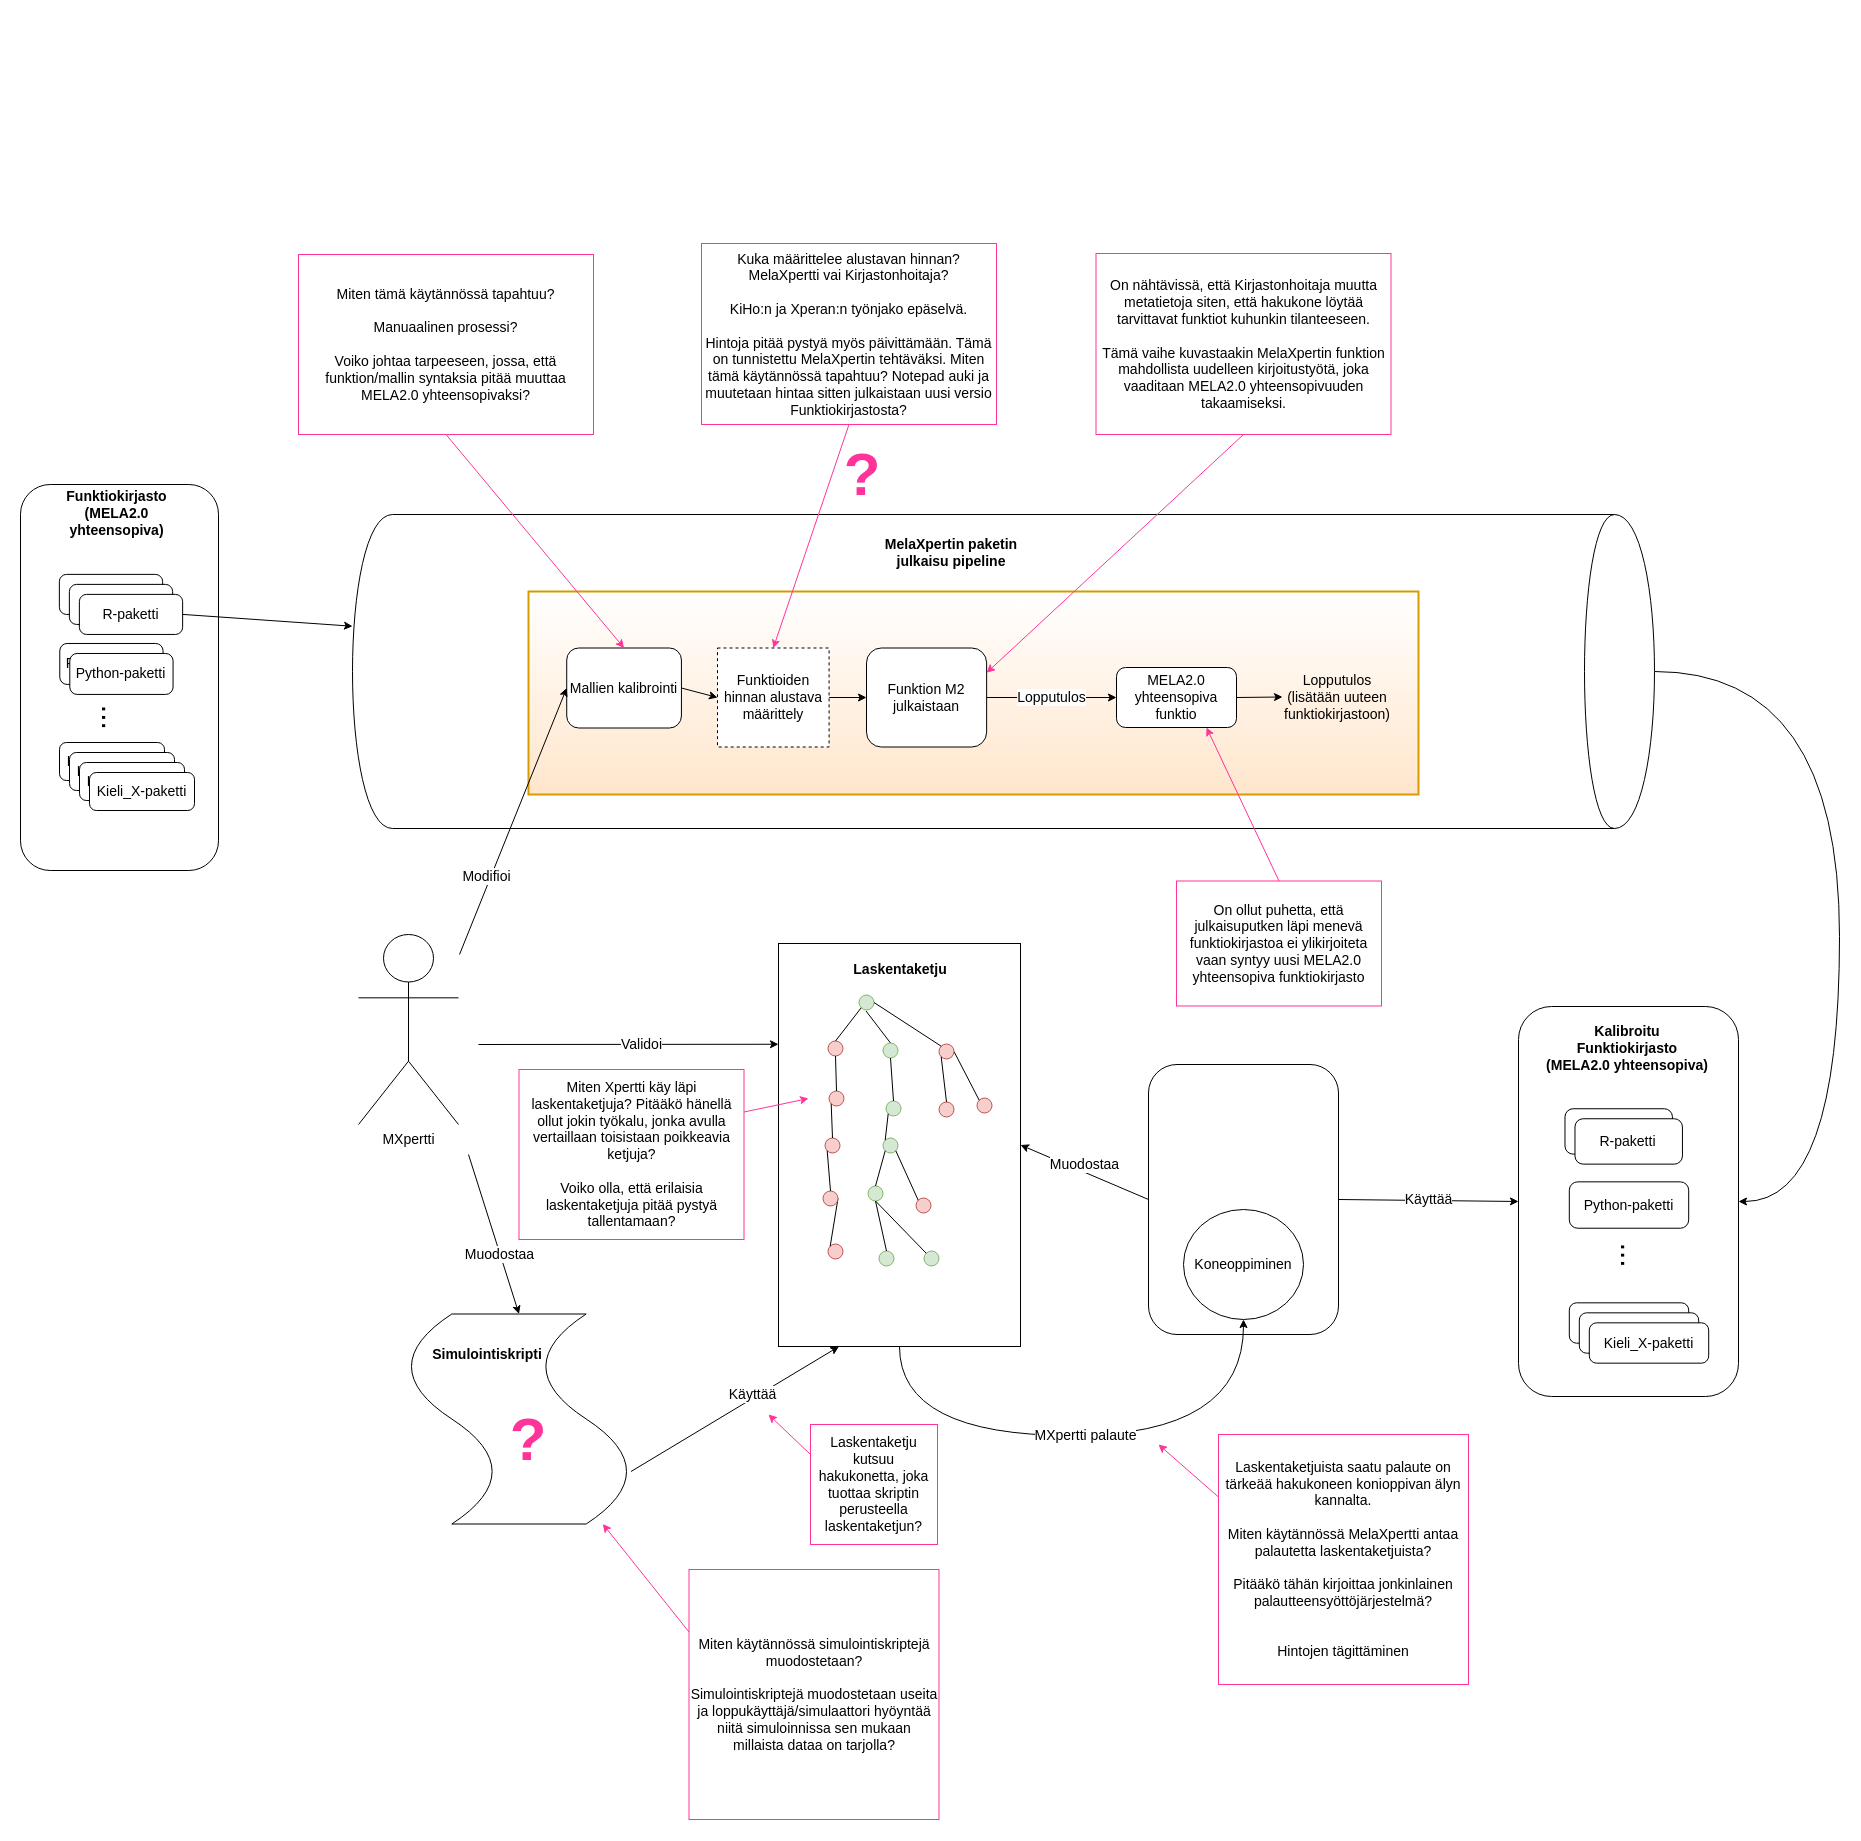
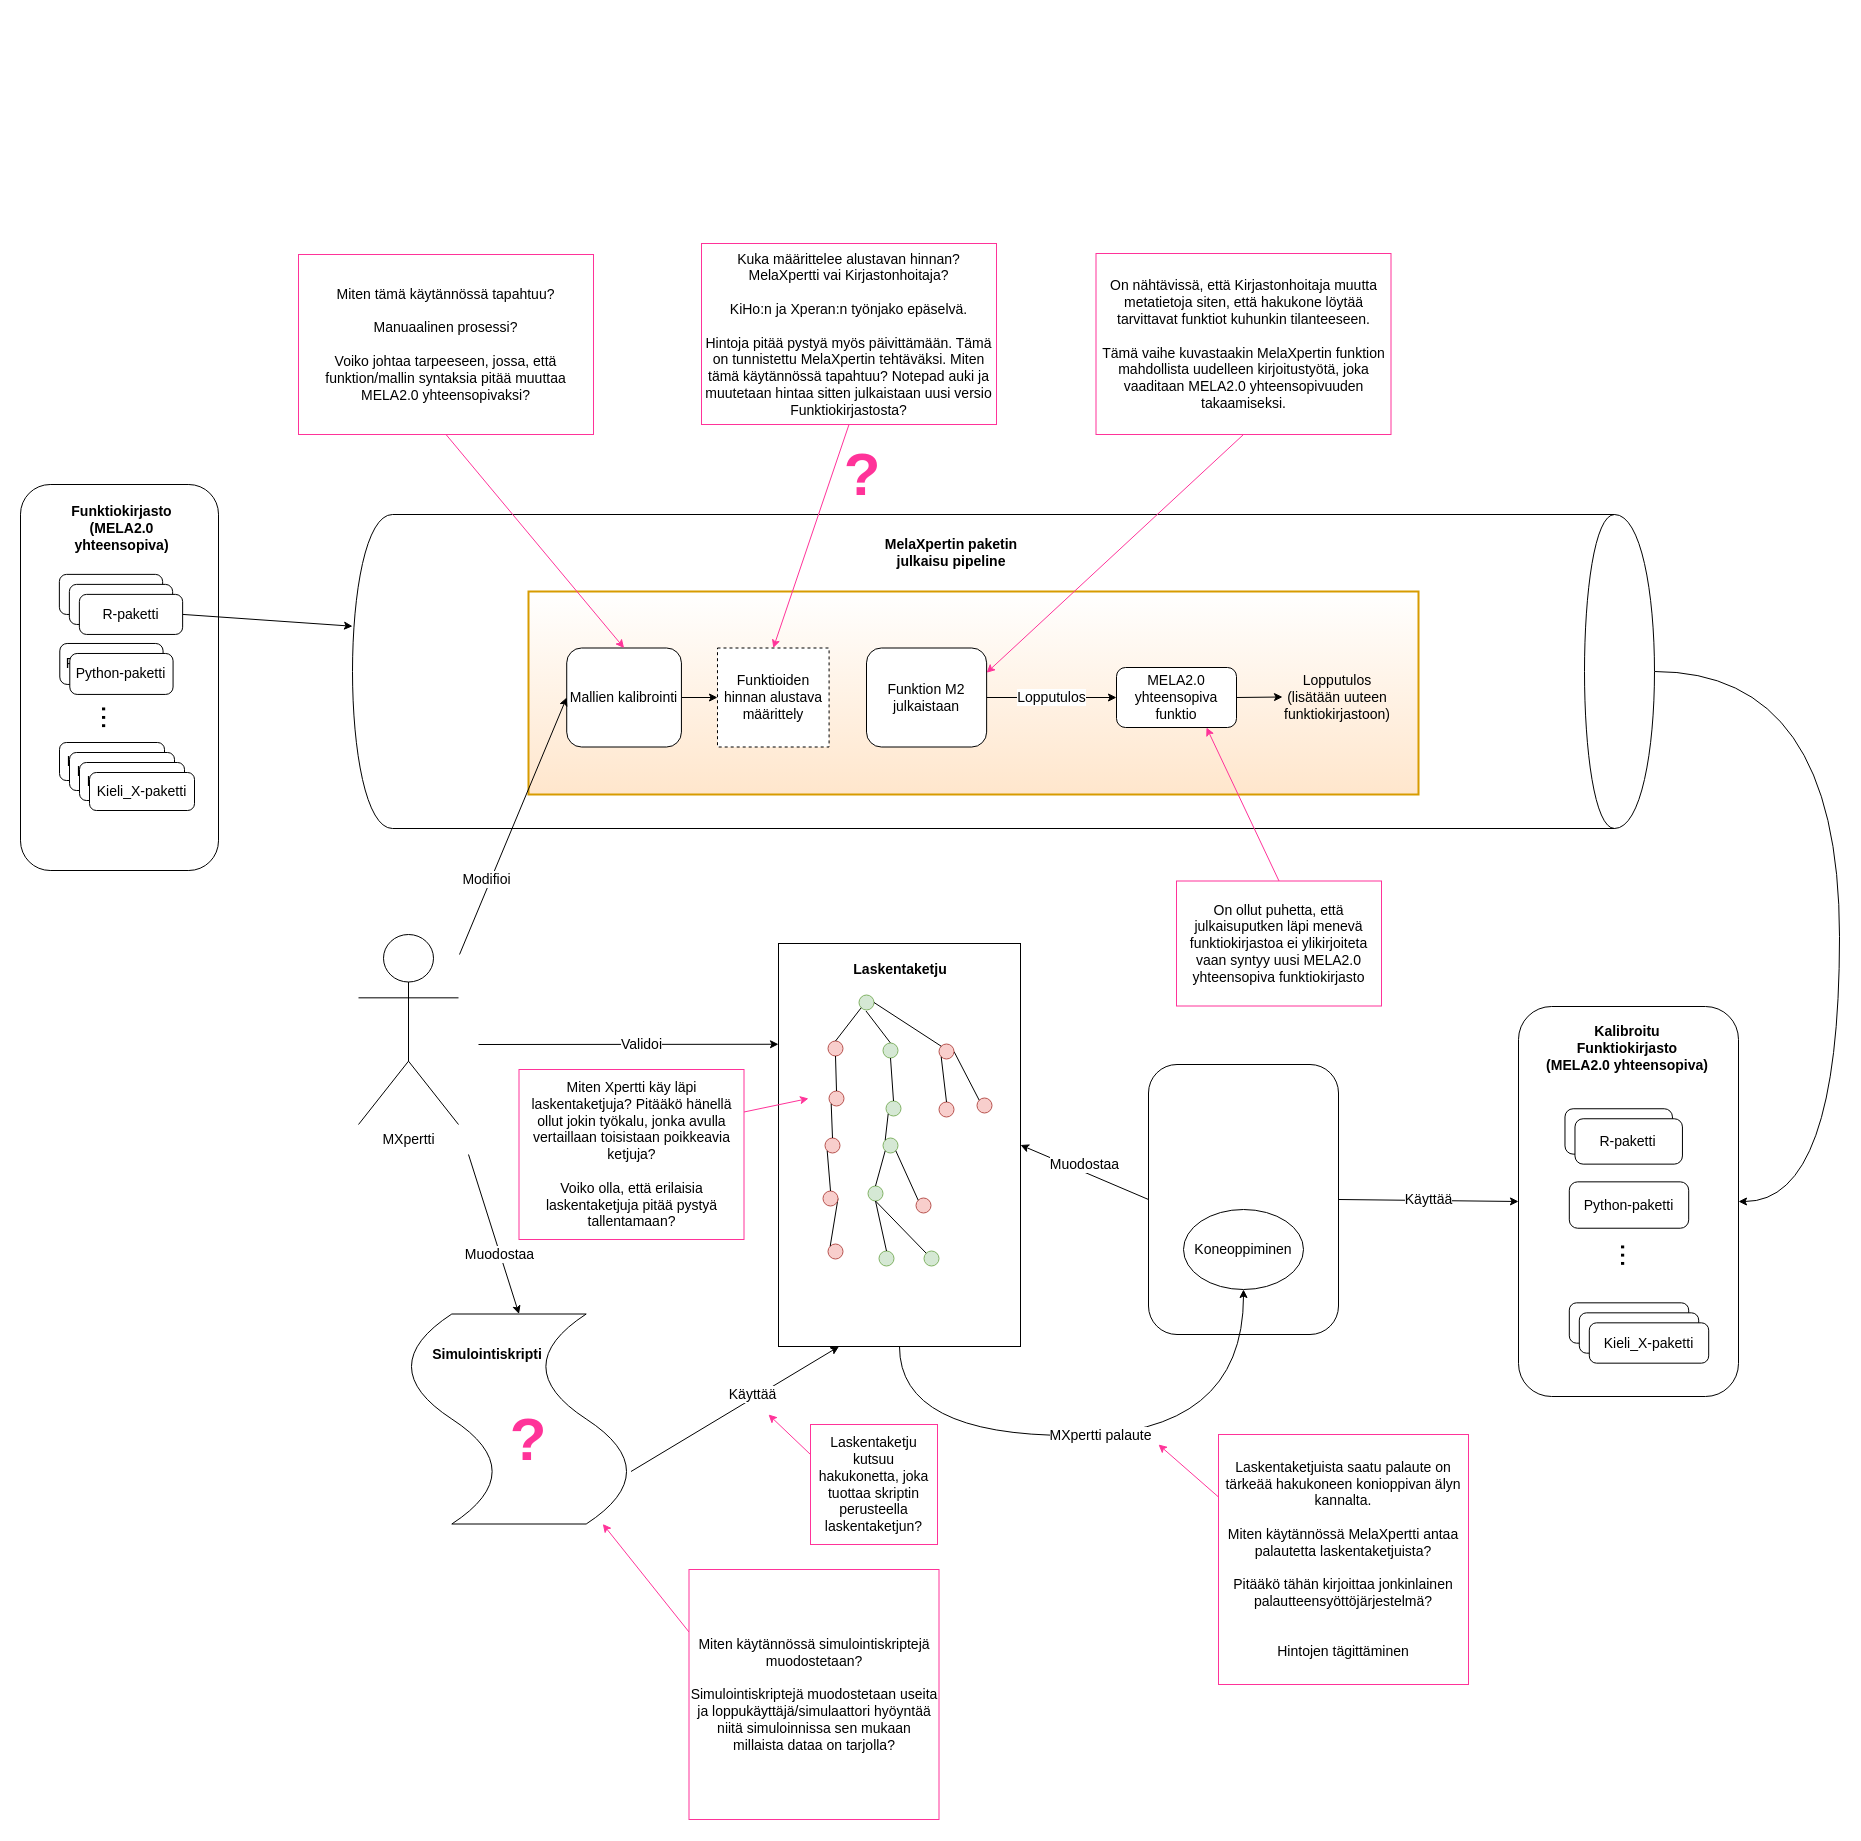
(117, 514) -> (122, 529)
(624, 688) -> (624, 698)
(844, 698) -> none
(1244, 1265) -> (1244, 1250)
